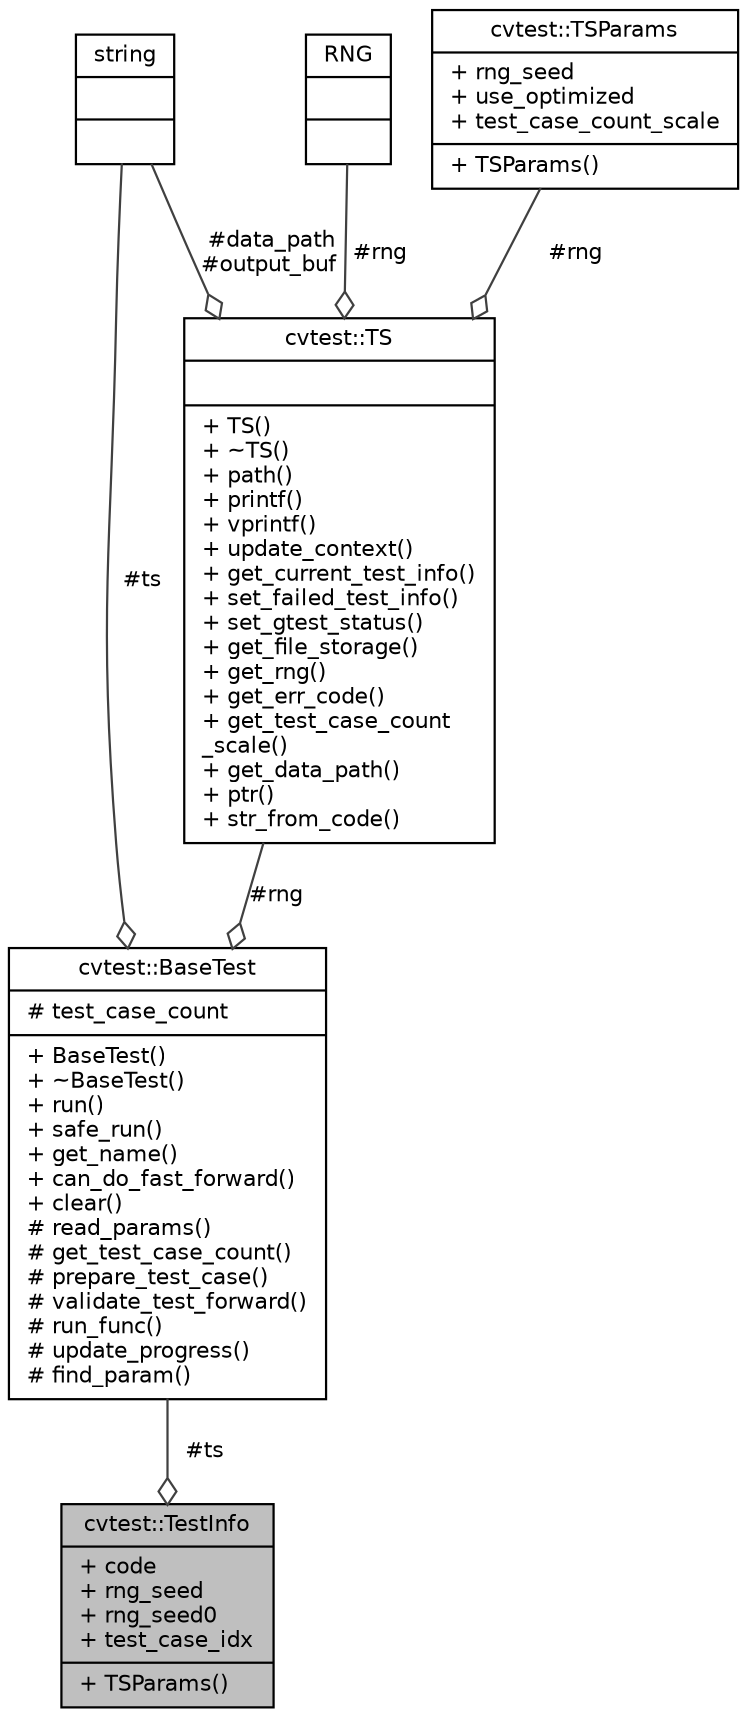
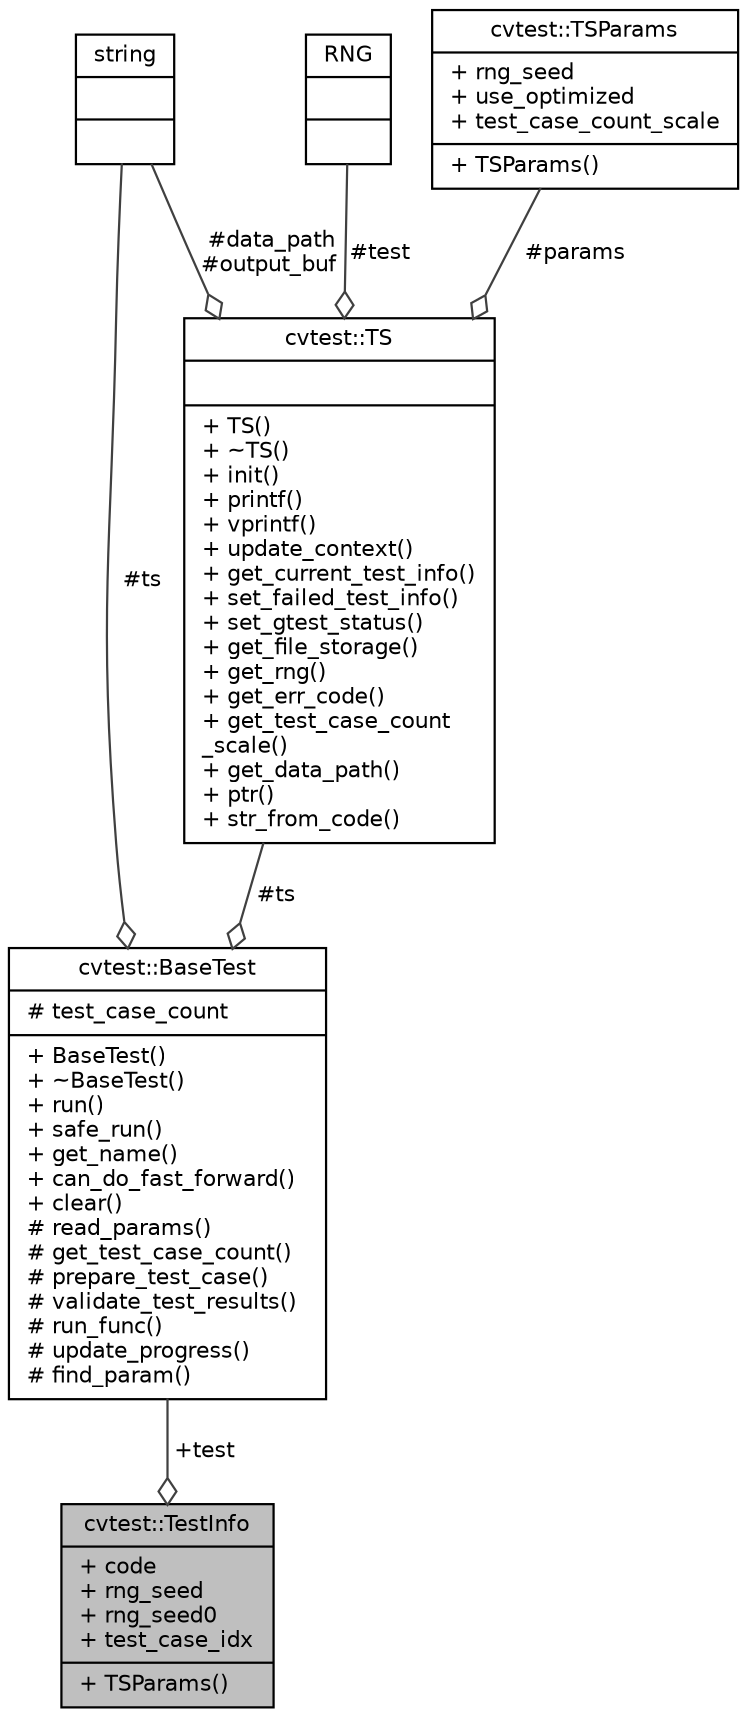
(377, 253) -> (377, 253)
(573, 253) -> (573, 253)
(248, 476) -> (241, 476)
(274, 896) -> (274, 896)
(168, 1302) -> (162, 1302)
(202, 1452) -> (202, 1452)
